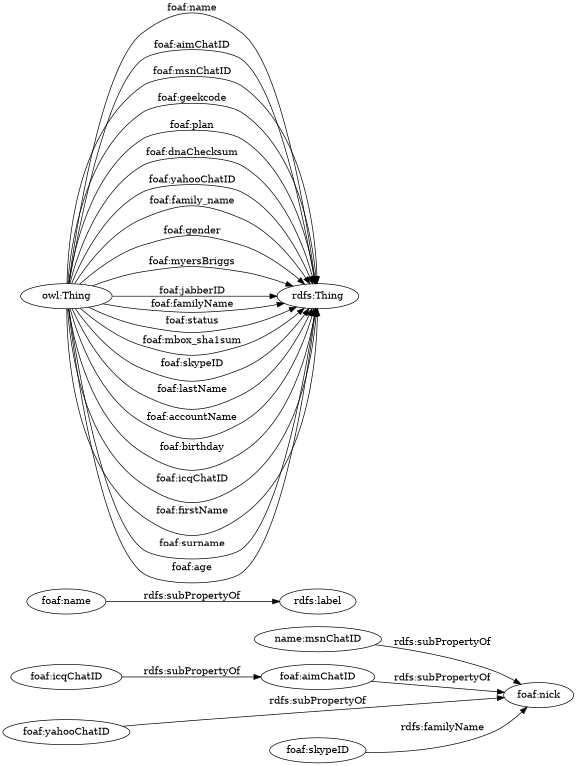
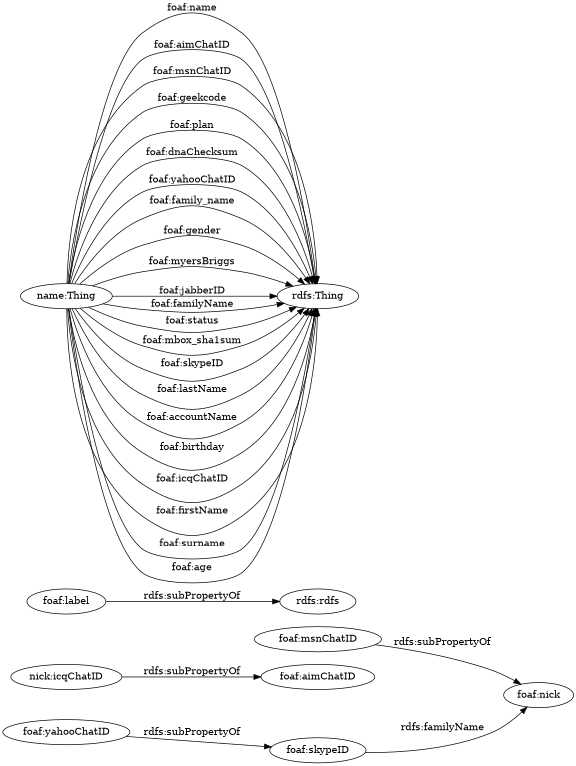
(66, 296) -> (66, 296)
(66, 602) -> (66, 602)
(318, 602) -> (318, 602)
(318, 639) -> (318, 639)
(66, 677) -> (66, 677)
(434, 687) -> none
(310, 712) -> (195, 741)
